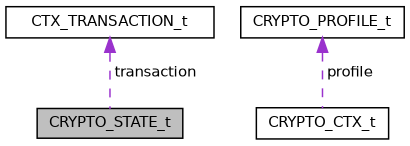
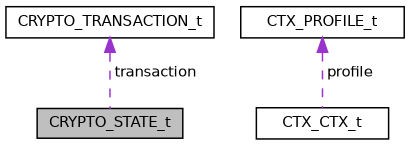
(110, 22) -> (110, 22)
(322, 22) -> (322, 22)
(322, 123) -> (322, 123)
